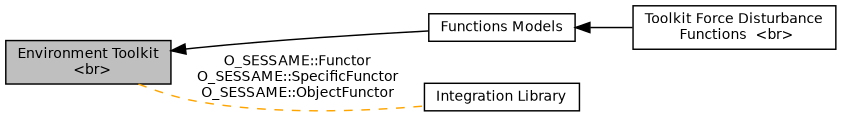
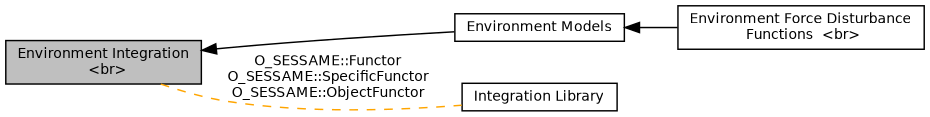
(502, 28) -> (540, 28)
(734, 28) -> (801, 28)
(88, 62) -> (104, 62)
